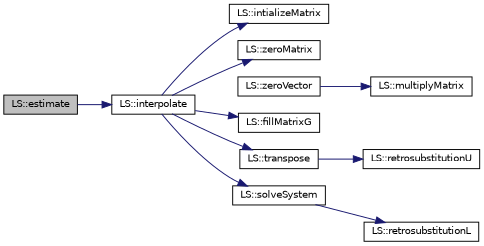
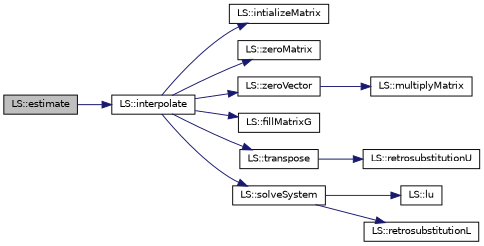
none -> (212, 96)
none -> (421, 195)
